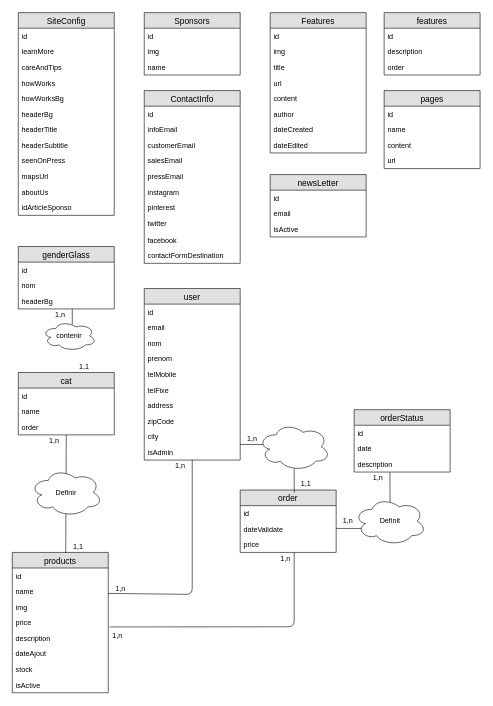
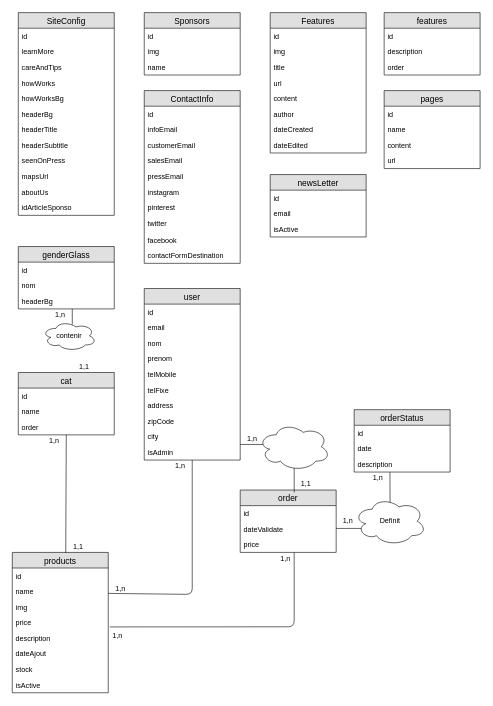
(66, 492) -> none
